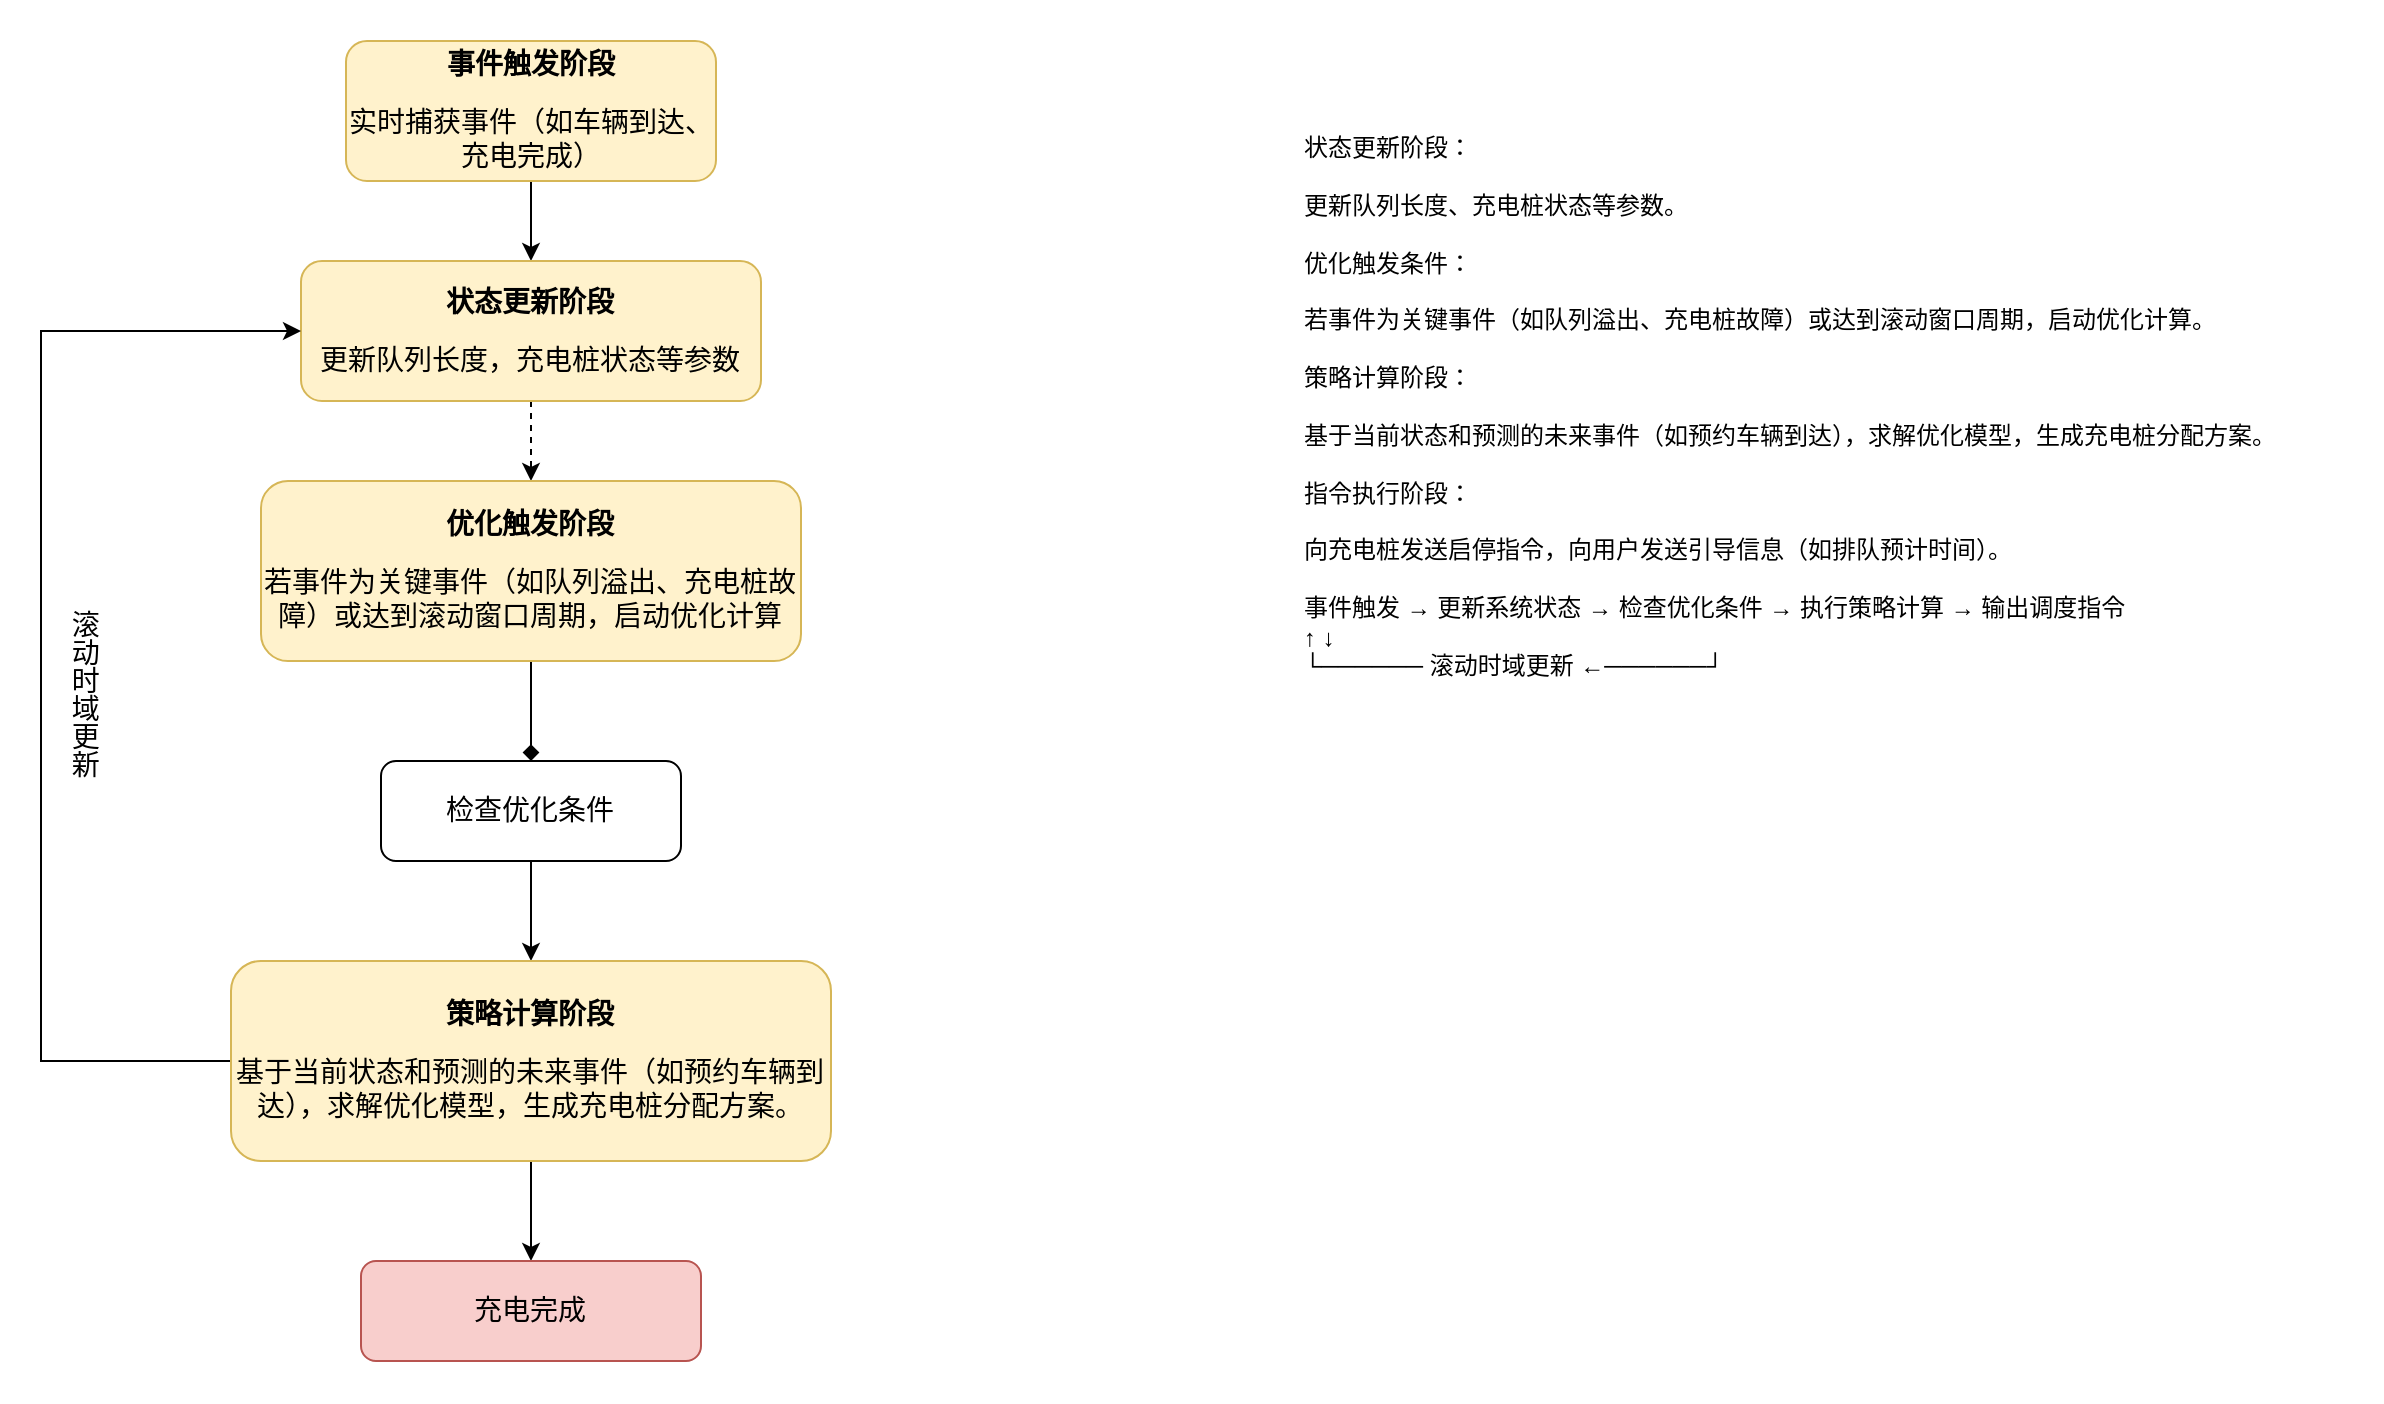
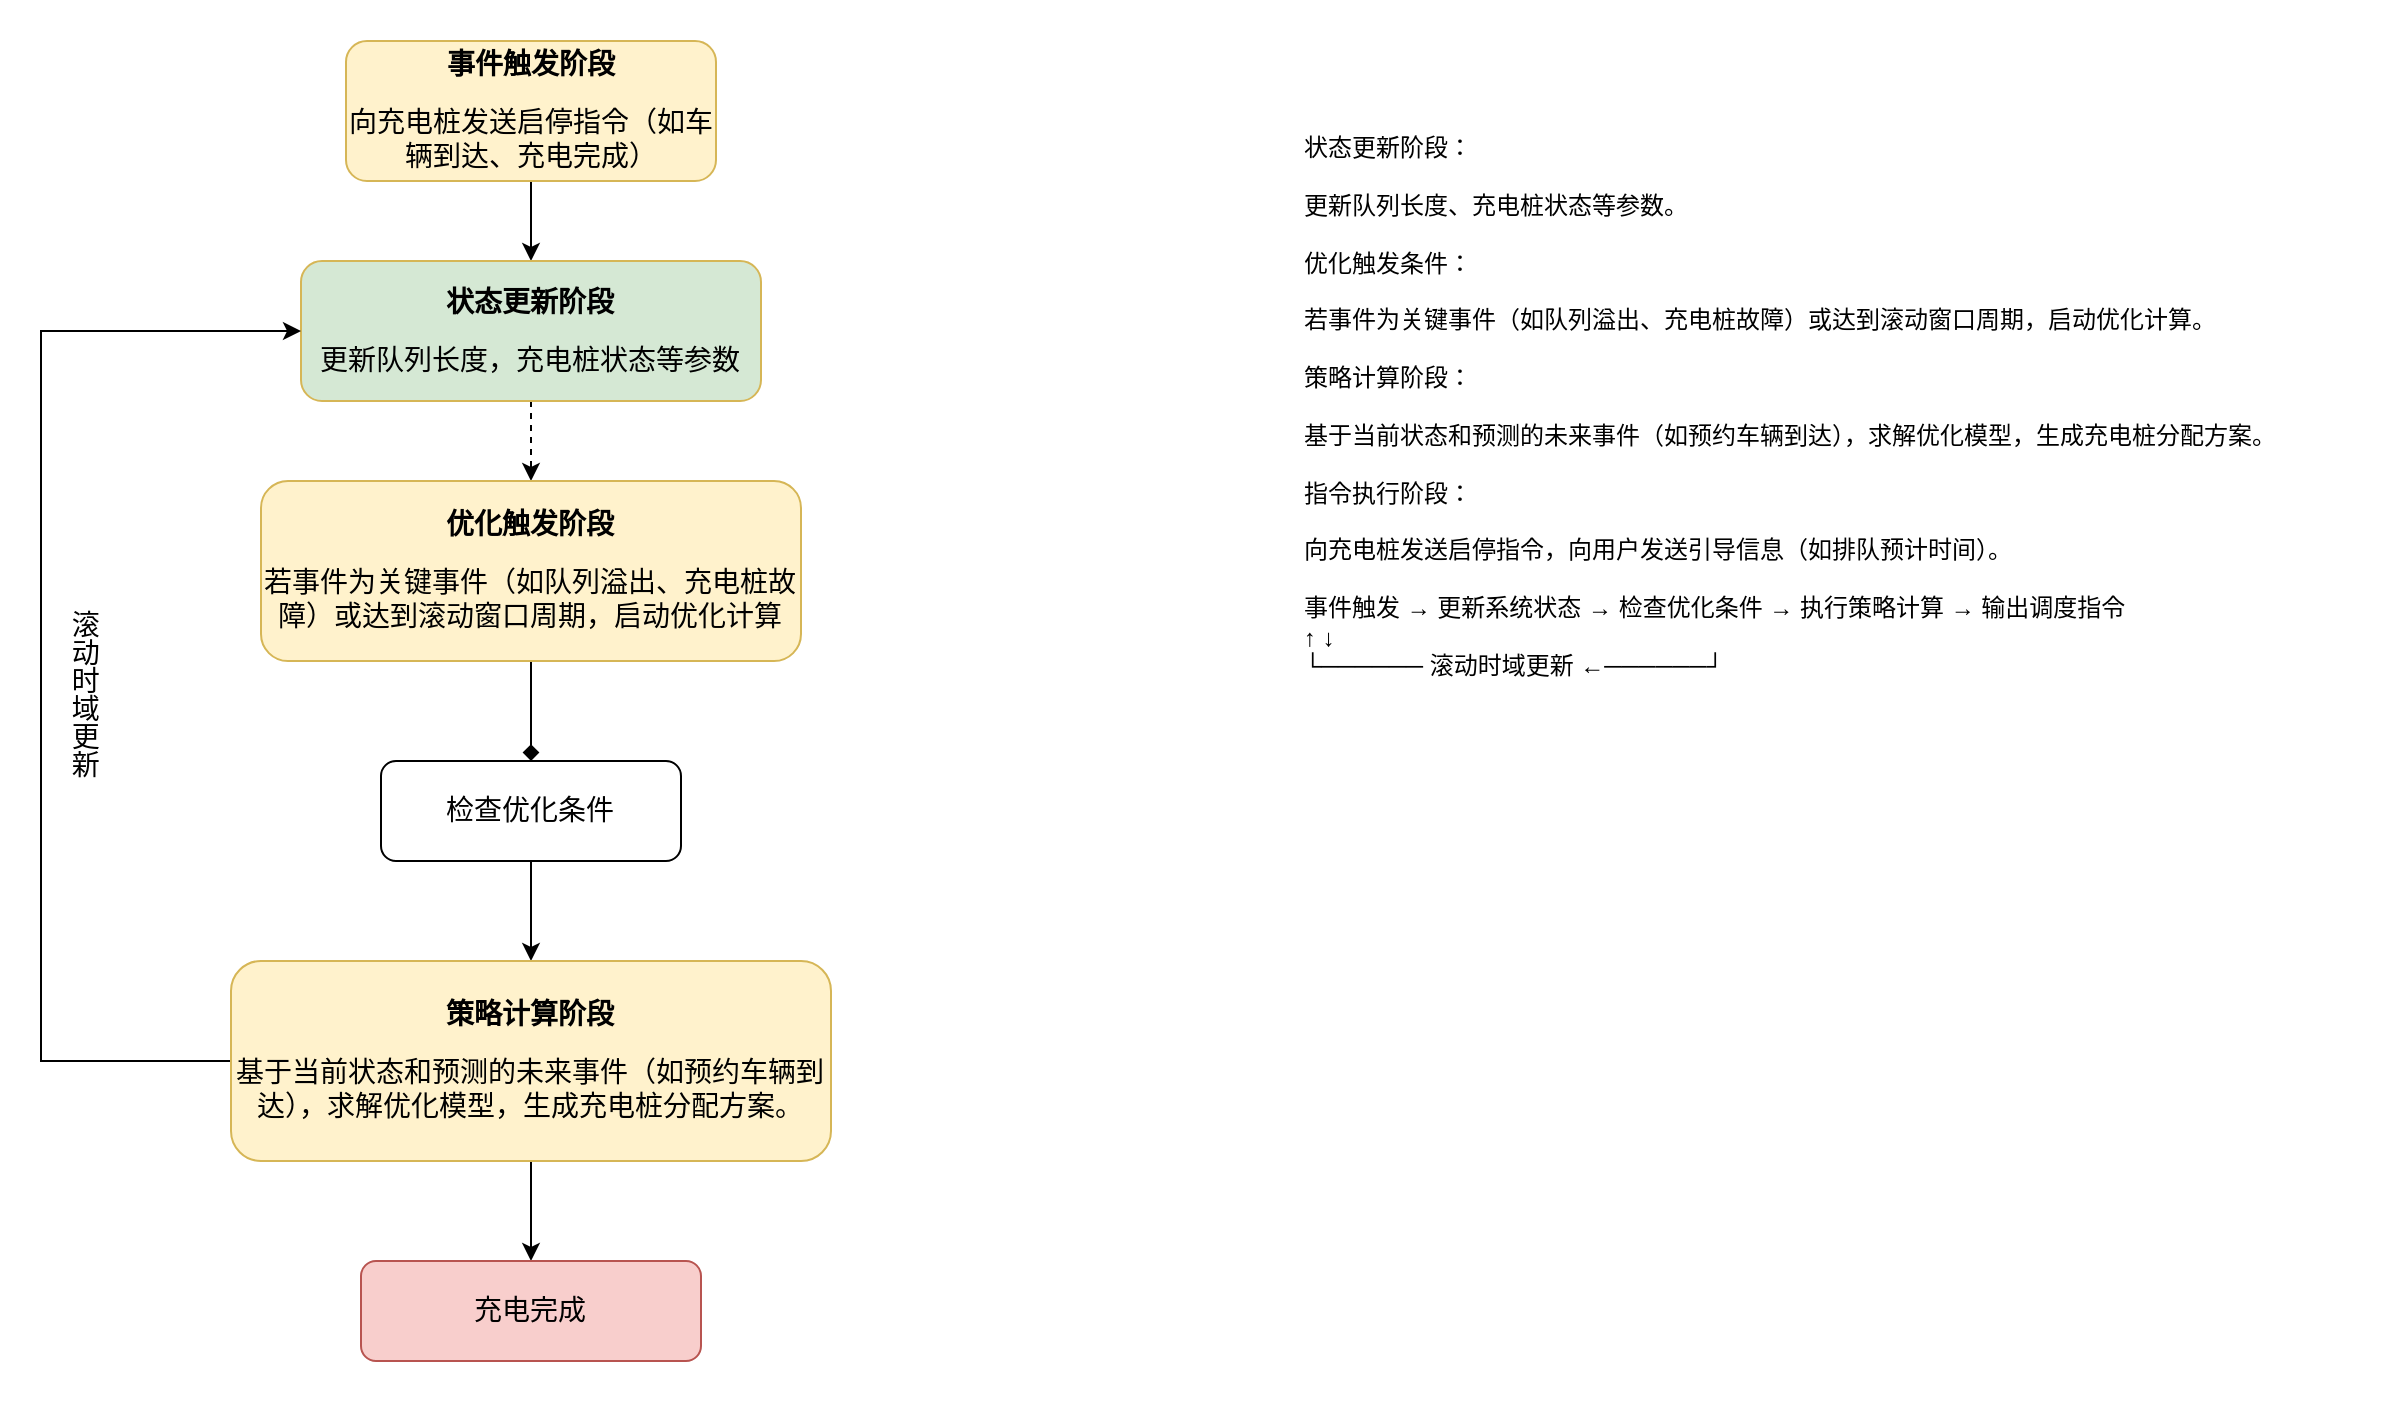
(532, 111) -> (532, 111)
(531, 331) -> (531, 331)
